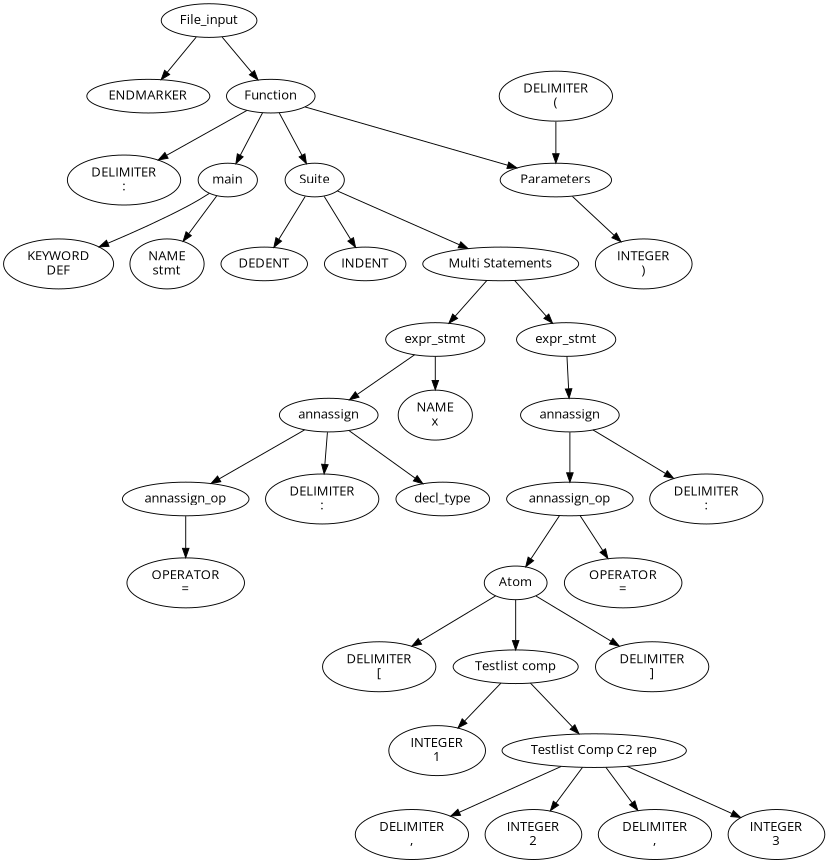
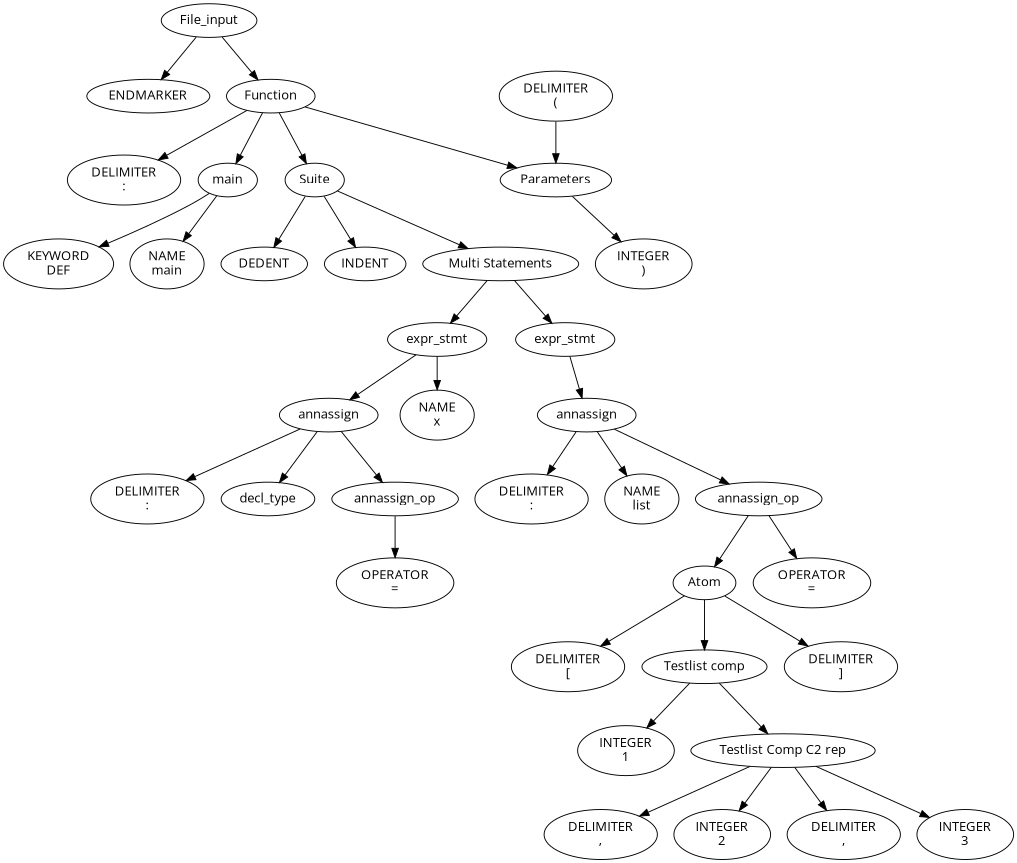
(167, 264) -> (167, 264)
none -> (642, 499)
